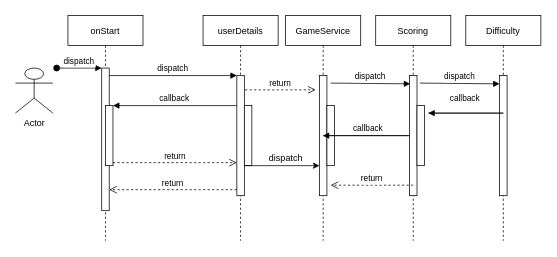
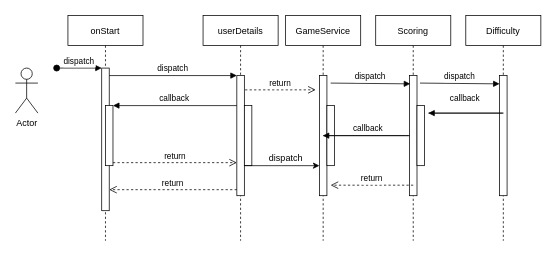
(34, 90) -> (27, 90)
